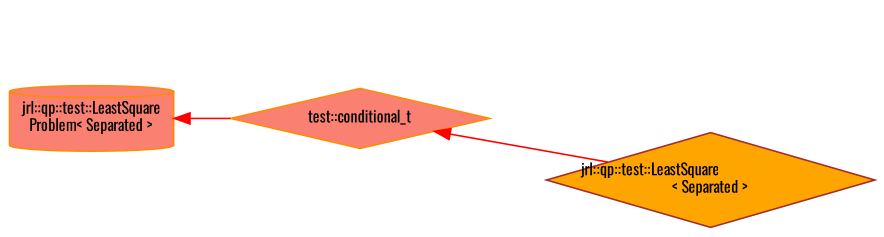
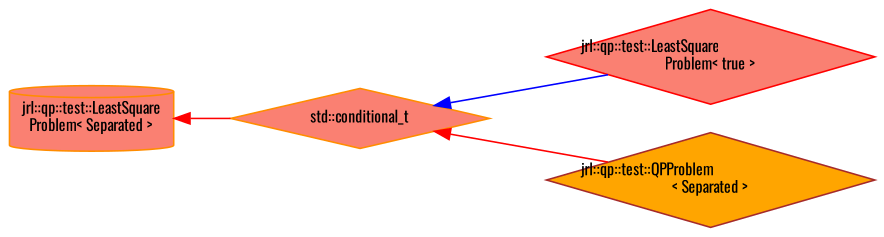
none -> (711, 57)
(360, 118) -> (360, 118)
(711, 180) -> (711, 180)
